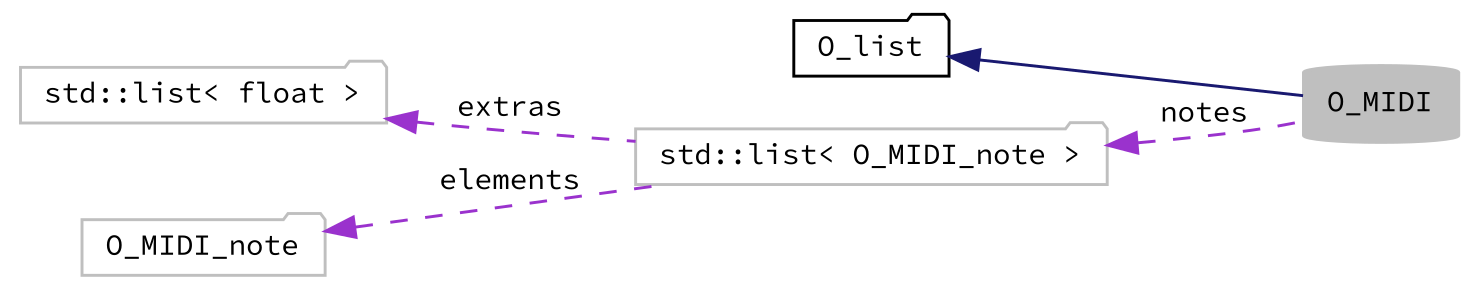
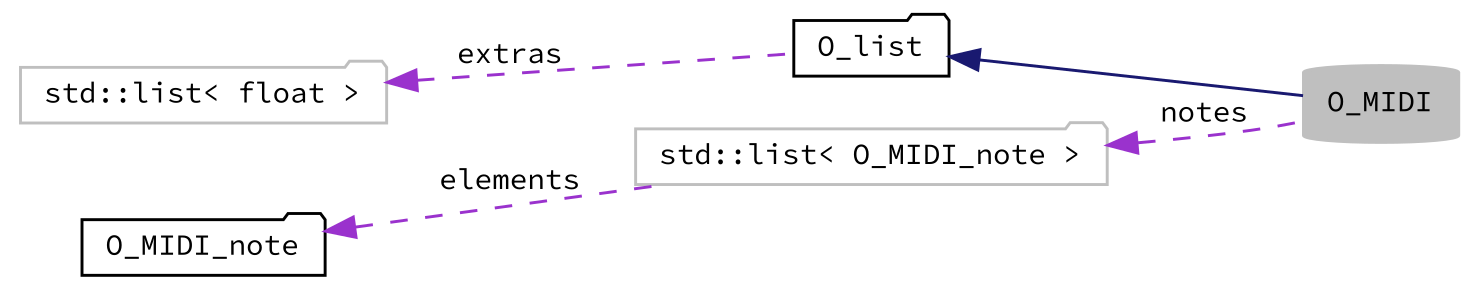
(526, 133) -> (605, 67)
(204, 248) -> (204, 248)
